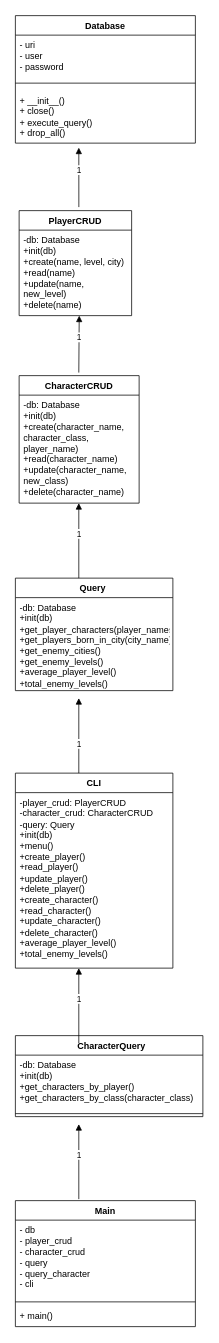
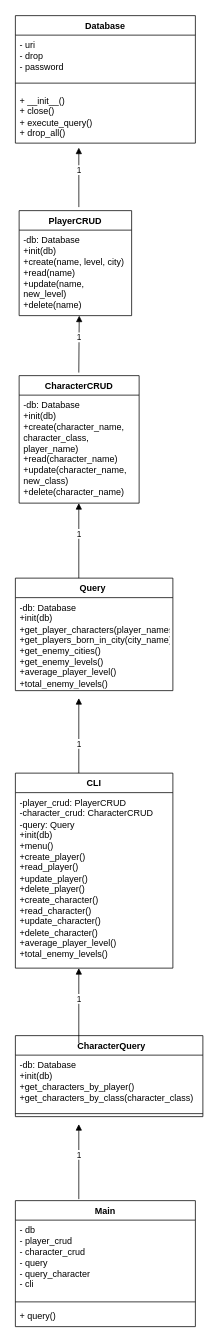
(44, 56) -> (44, 56)
(38, 1316) -> (41, 1316)
